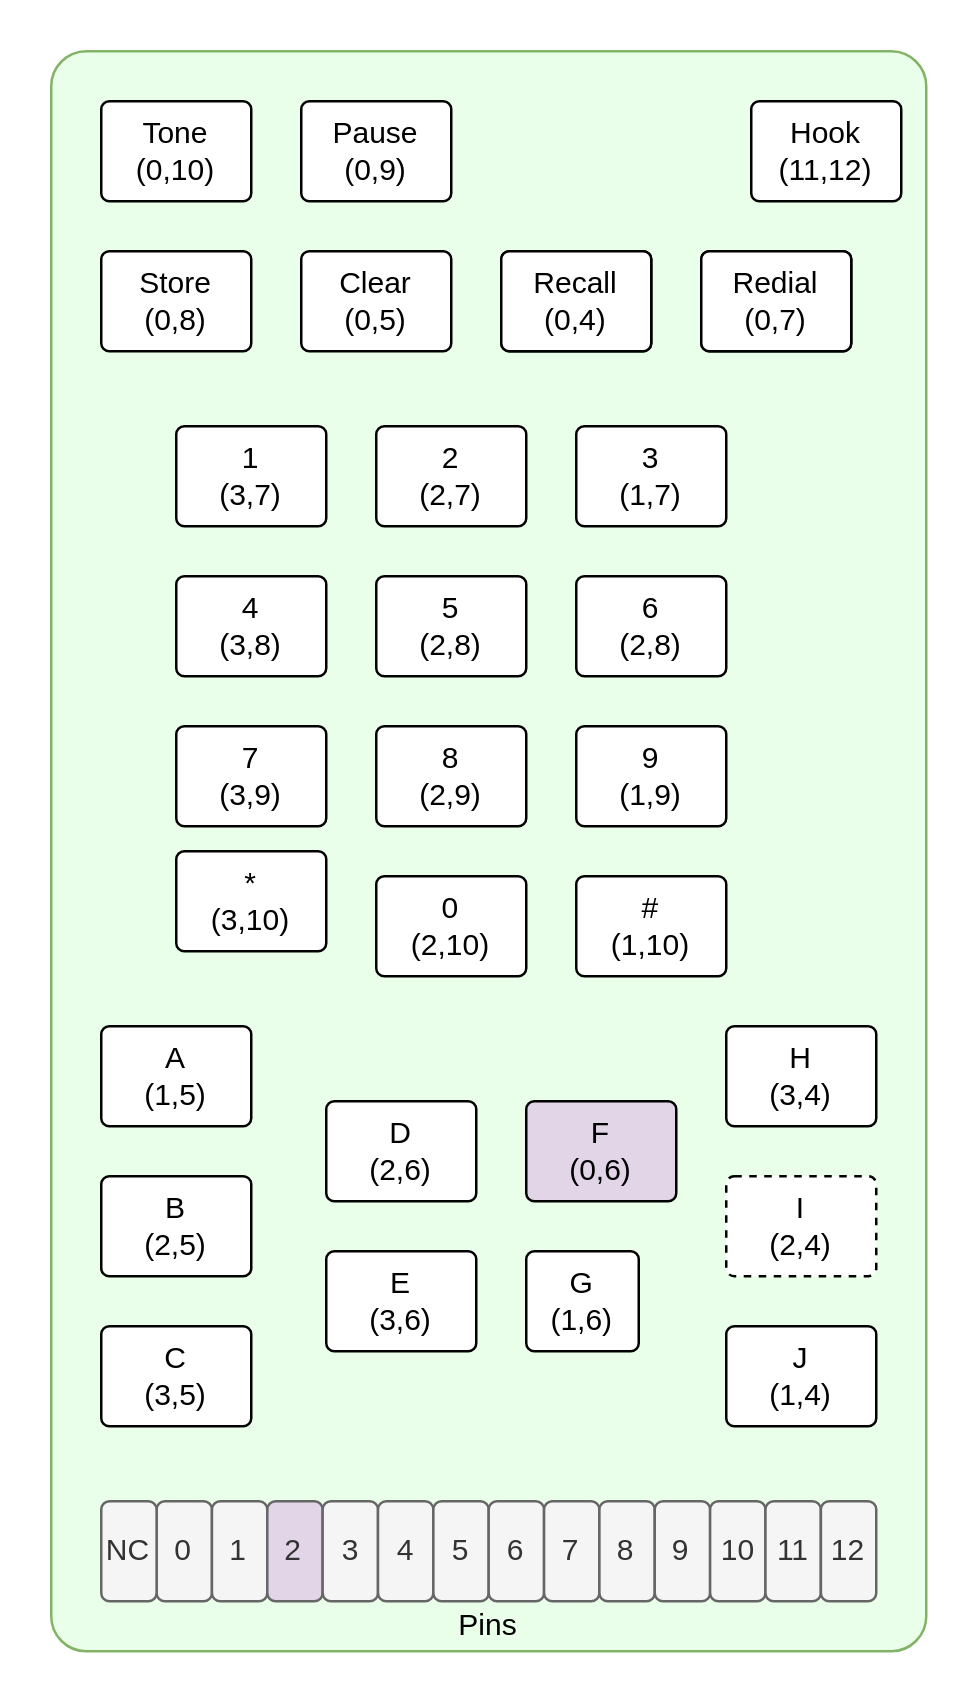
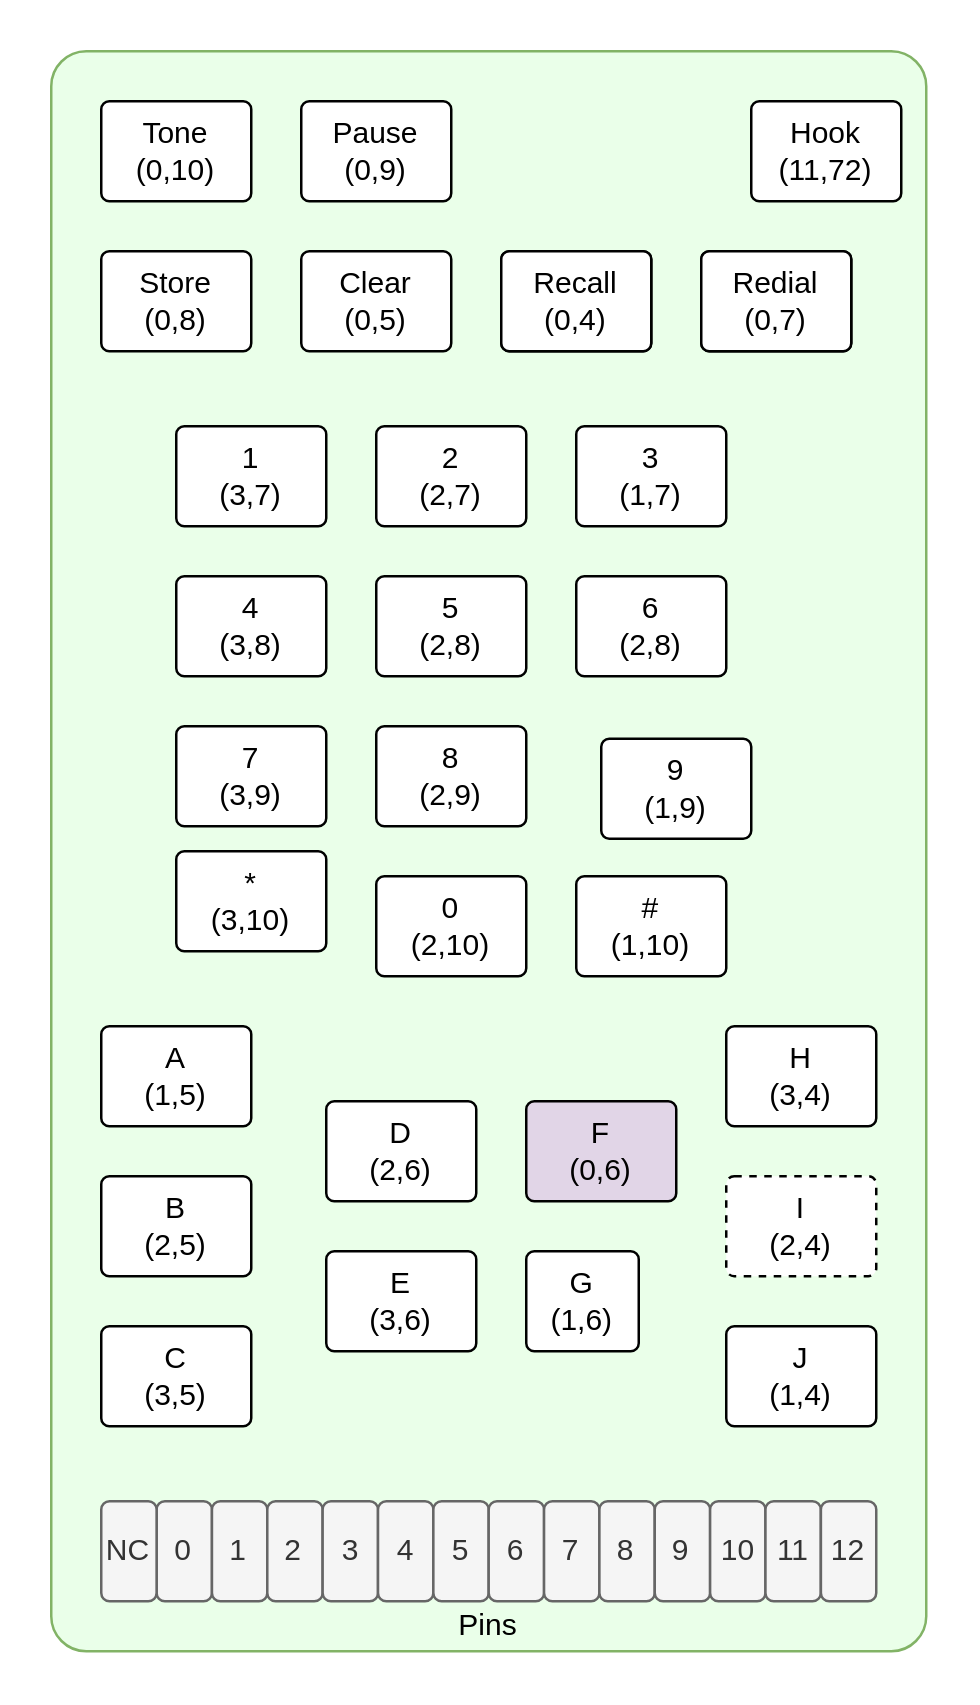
(826, 151) -> (826, 151)
(651, 776) -> (676, 789)
(295, 1551) -> (295, 1551)
